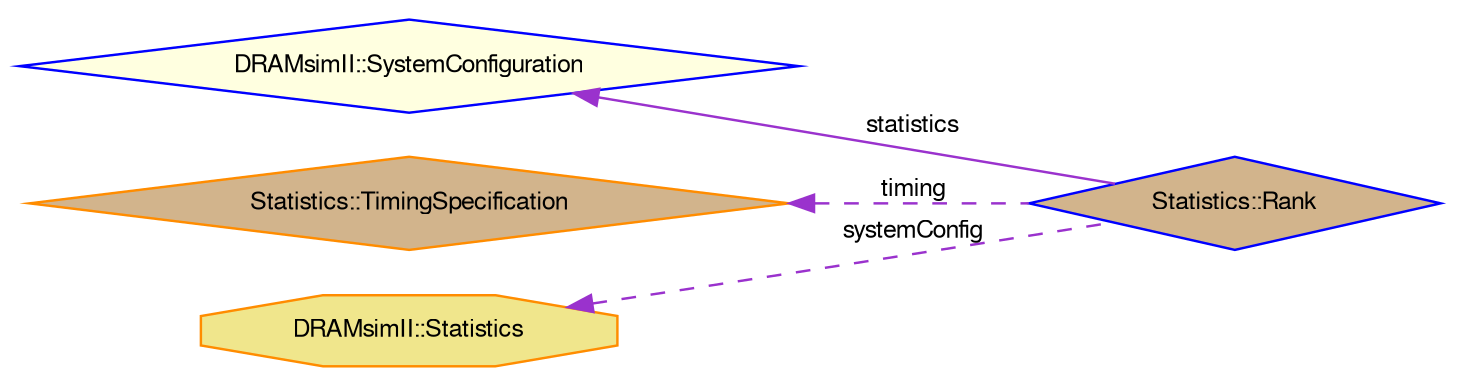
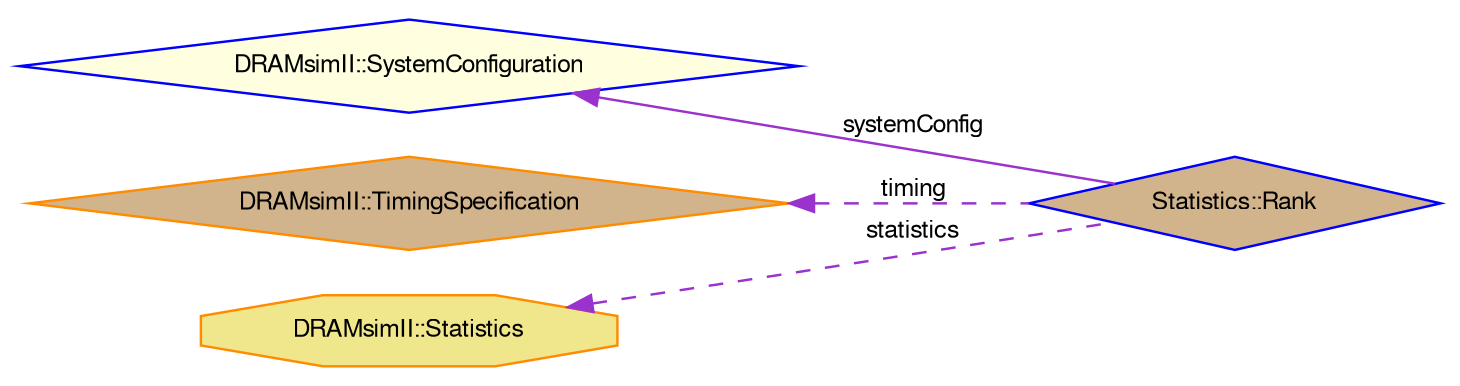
(914, 126) -> (914, 126)
(409, 203) -> (409, 203)
(914, 232) -> (914, 232)
